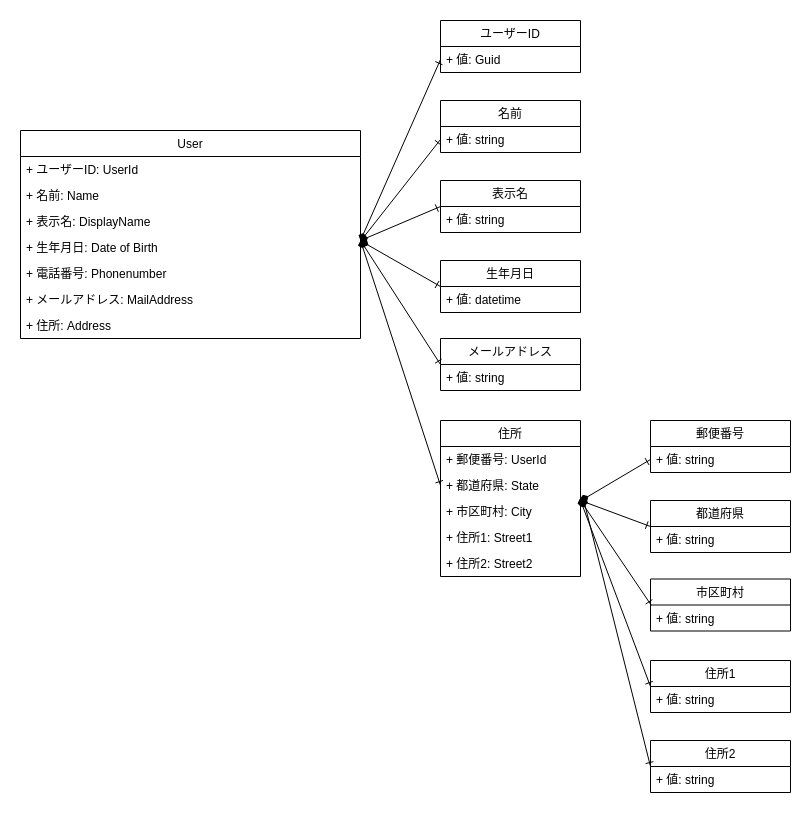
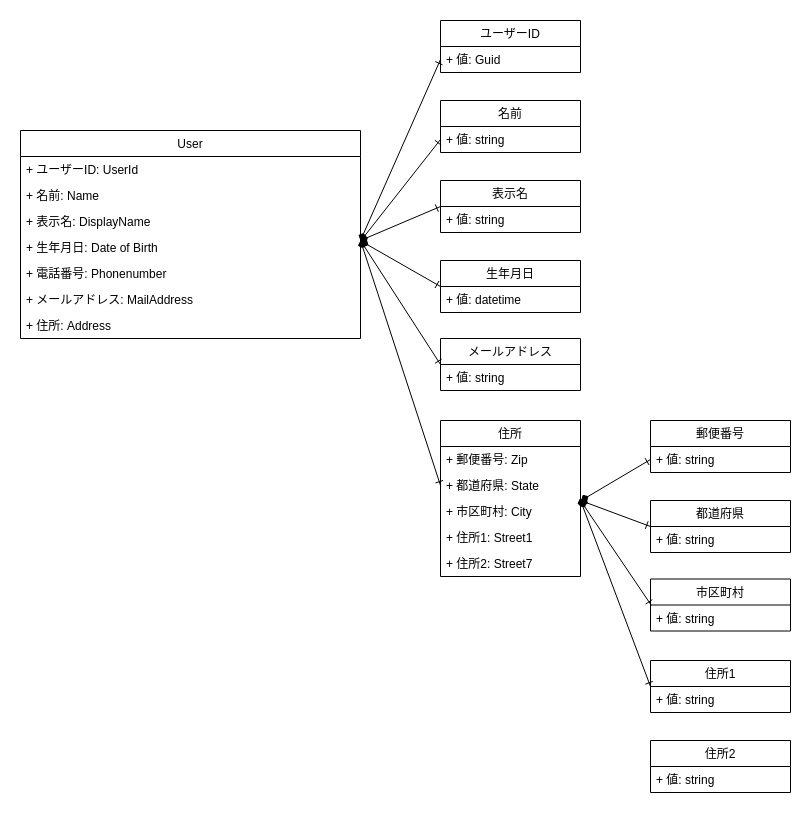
(499, 460) -> (487, 460)
(494, 564) -> (494, 564)
(621, 648) -> none
